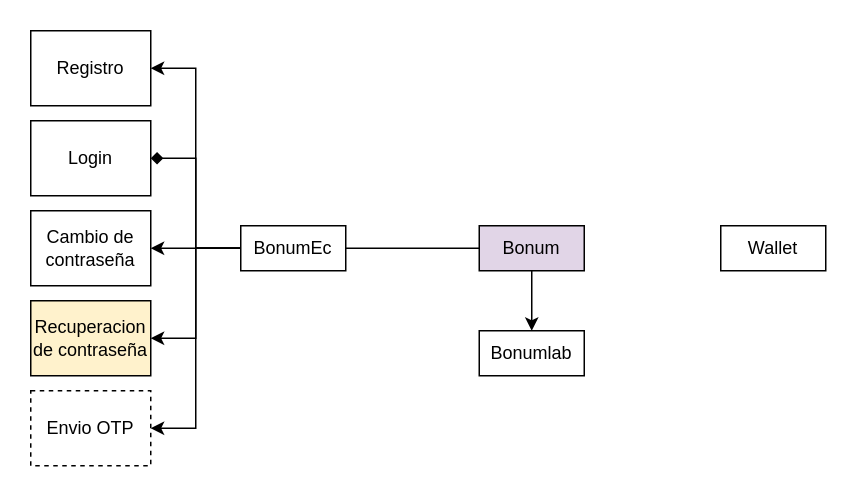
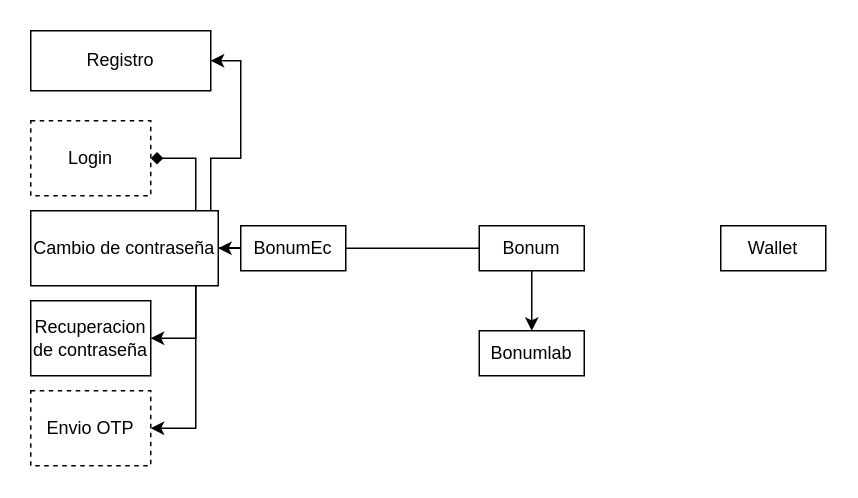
(91, 68) -> (121, 61)
(91, 158) -> (91, 158)
(91, 248) -> (125, 248)
(532, 248) -> (532, 248)
(91, 338) -> (91, 338)
